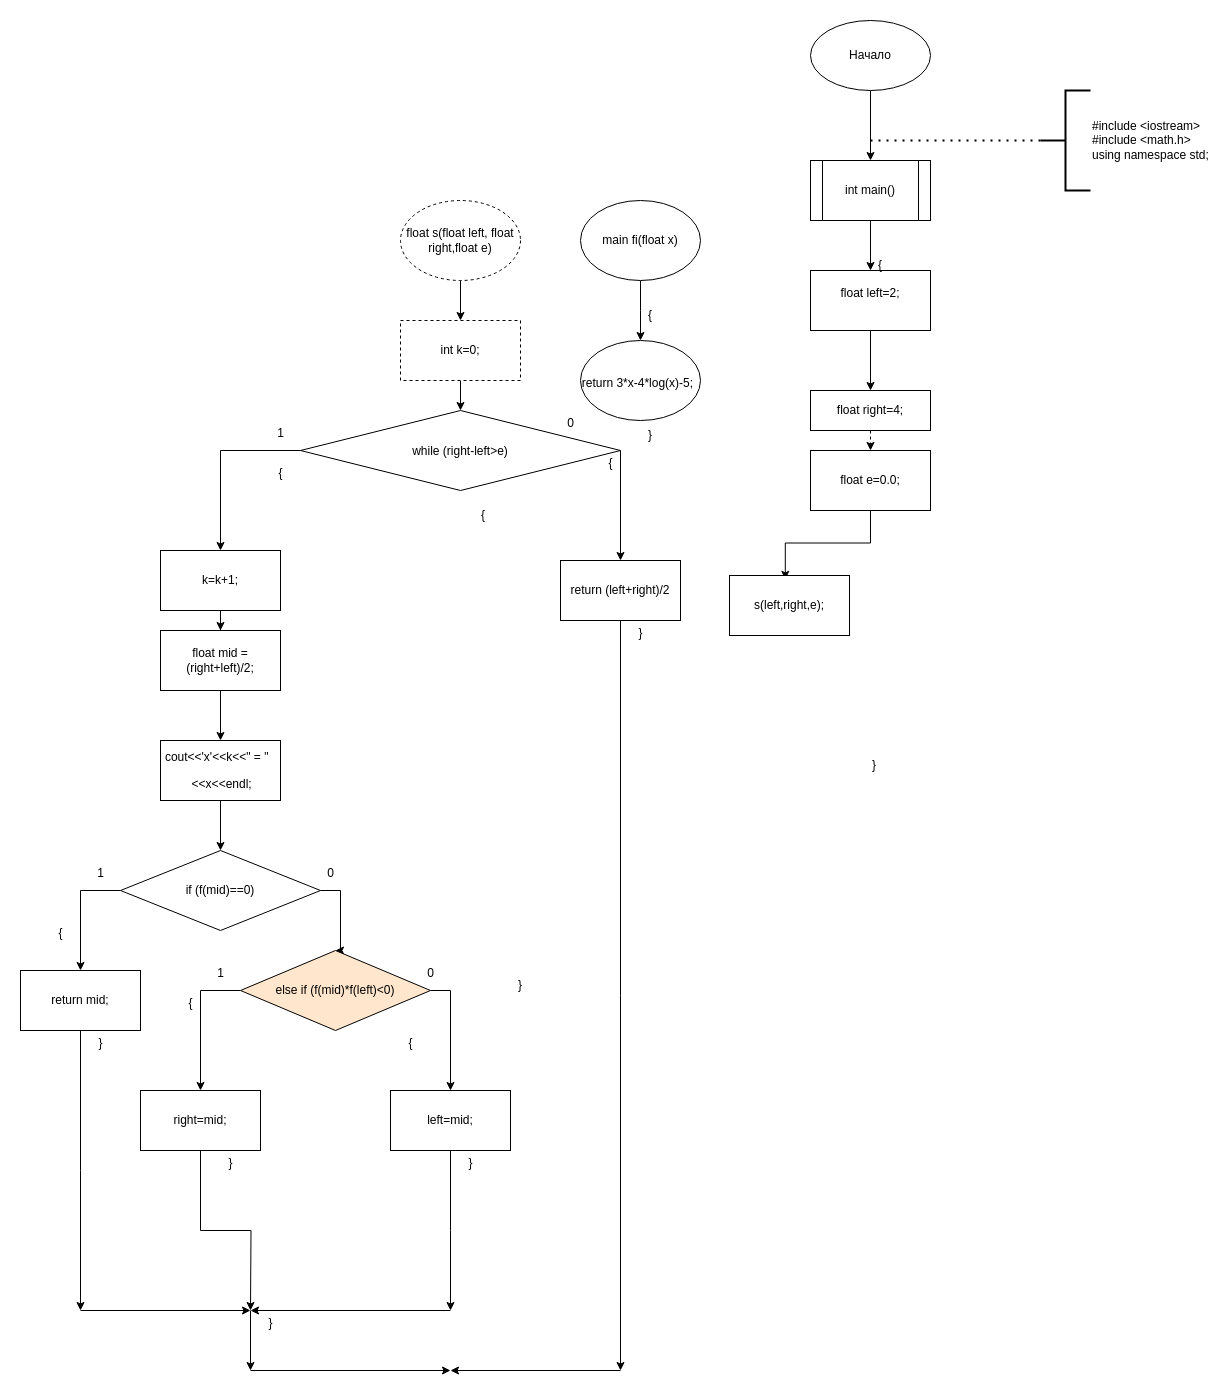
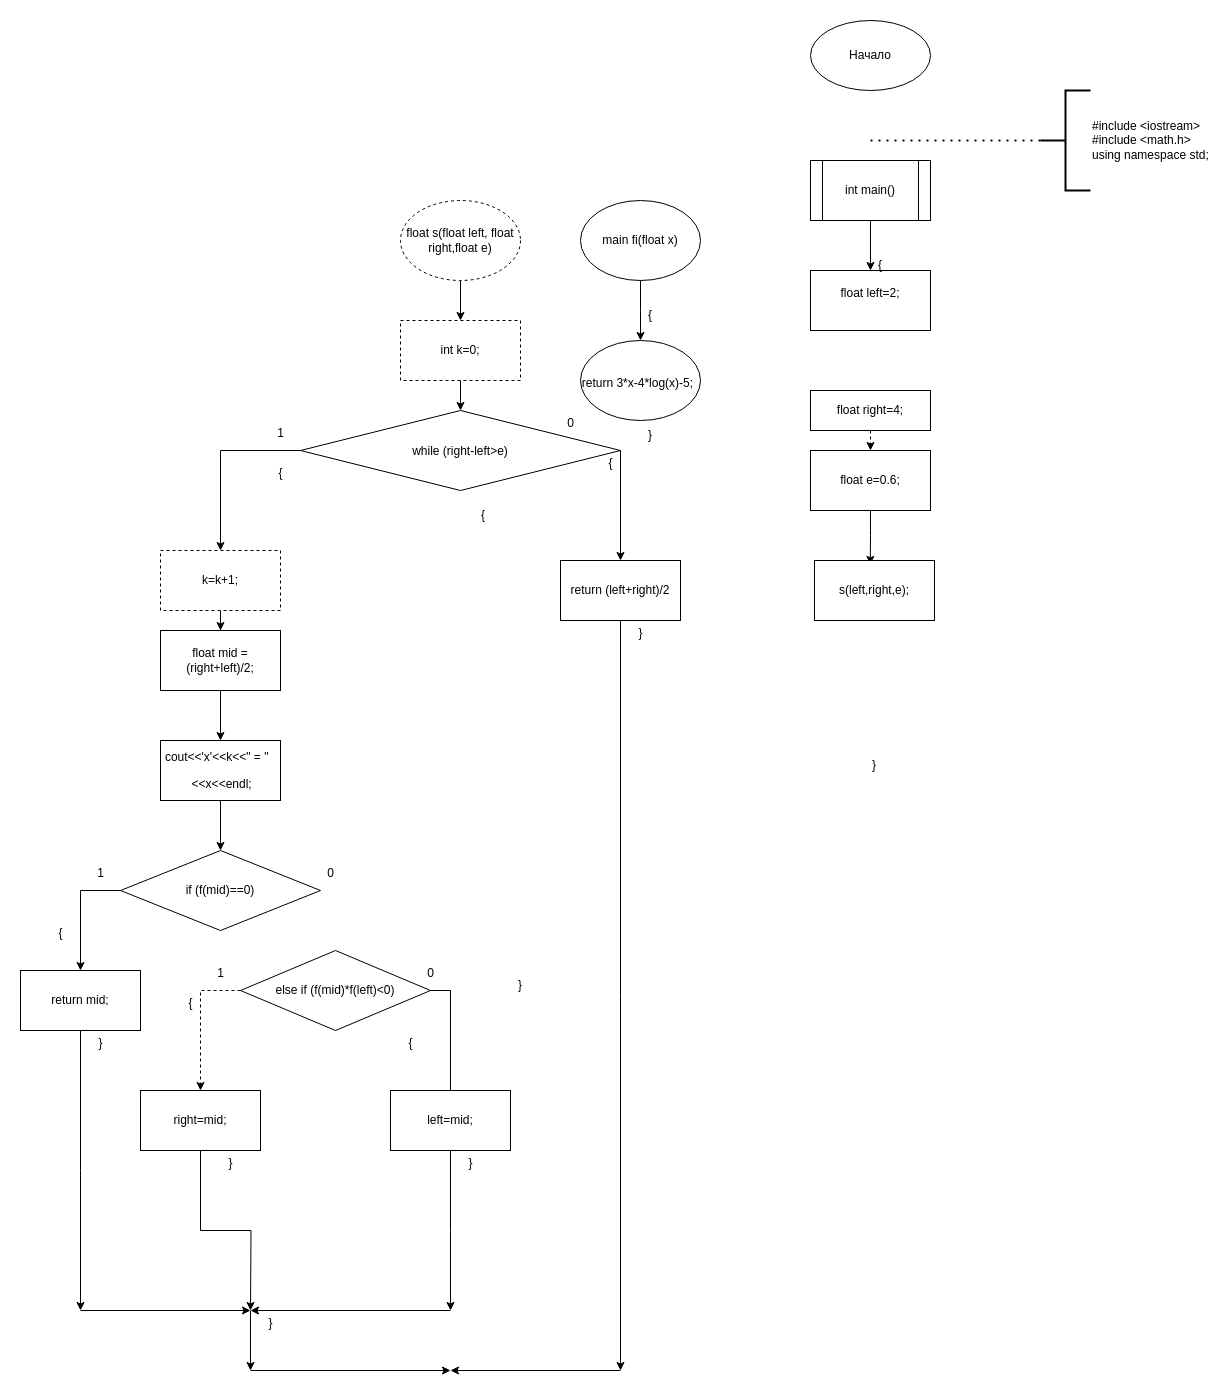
(871, 122) -> none
(871, 357) -> none
(871, 481) -> (871, 481)
(221, 581) -> (221, 581)
(790, 606) -> (875, 591)
(341, 911) -> none
(336, 991) -> (336, 991)
(201, 1018) -> (201, 1018)
(451, 1082) -> (451, 1085)
